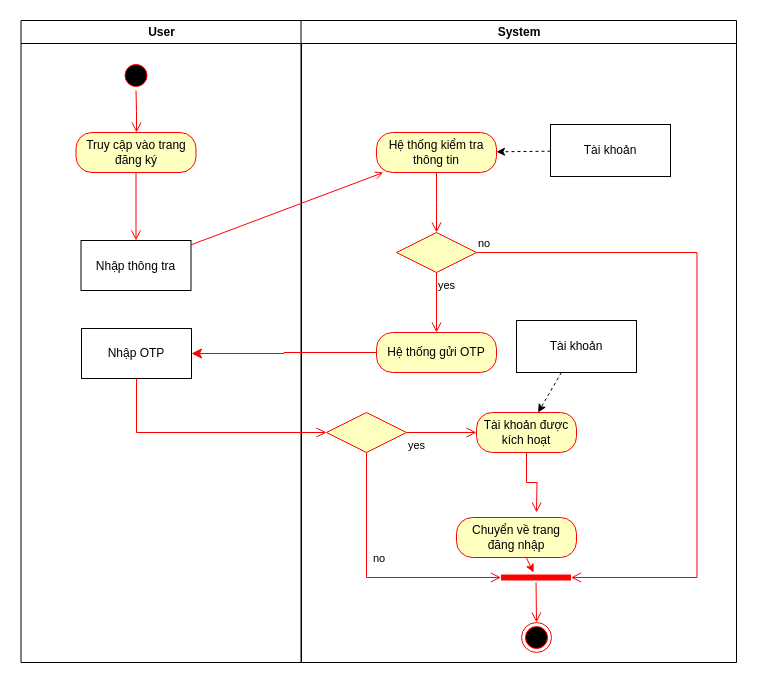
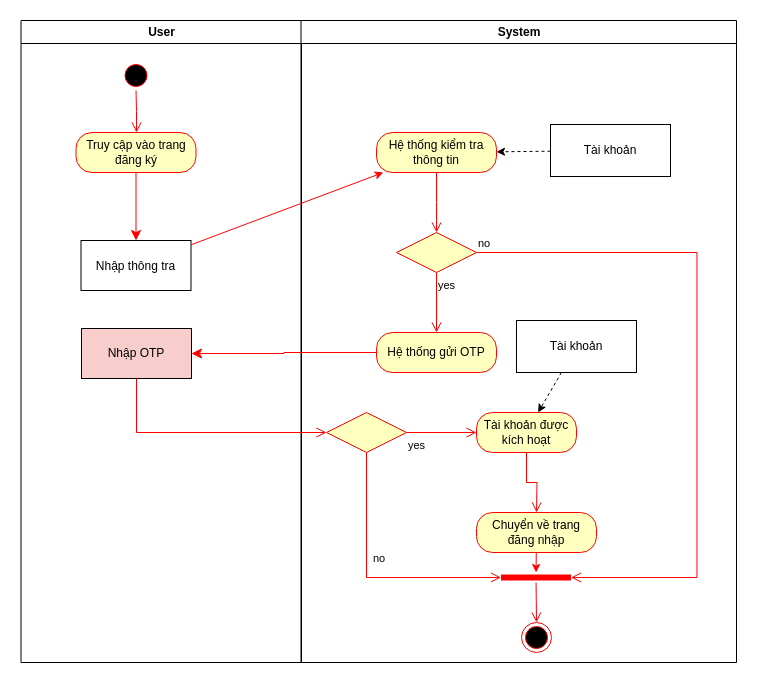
(377, 175) -> (375, 175)
(136, 233) -> (136, 231)
(137, 354) -> (137, 354)
(517, 538) -> (537, 533)
